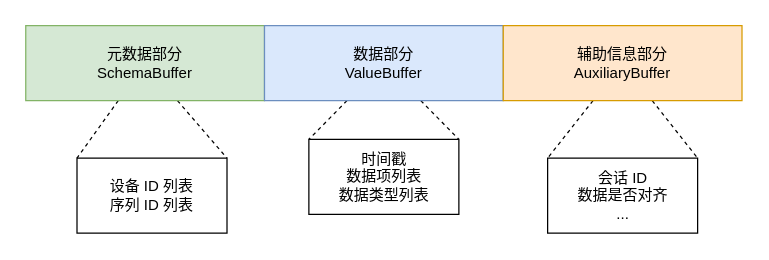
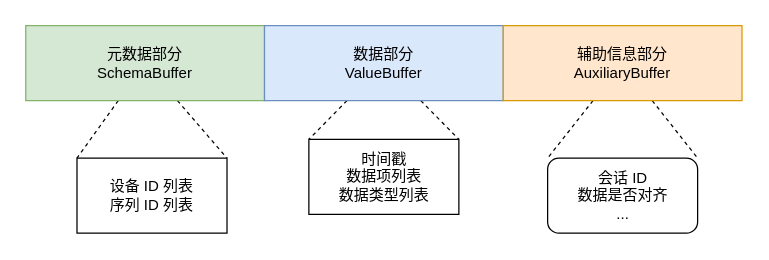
(623, 196) -> (623, 196)
